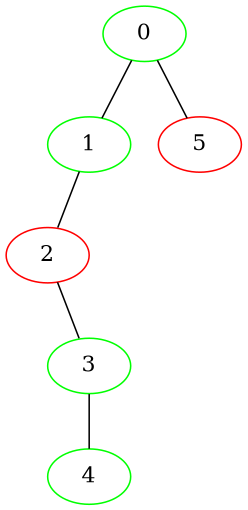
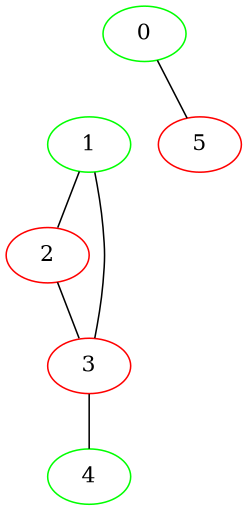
(117, 89) -> (105, 255)
(89, 366) -> (89, 366)
